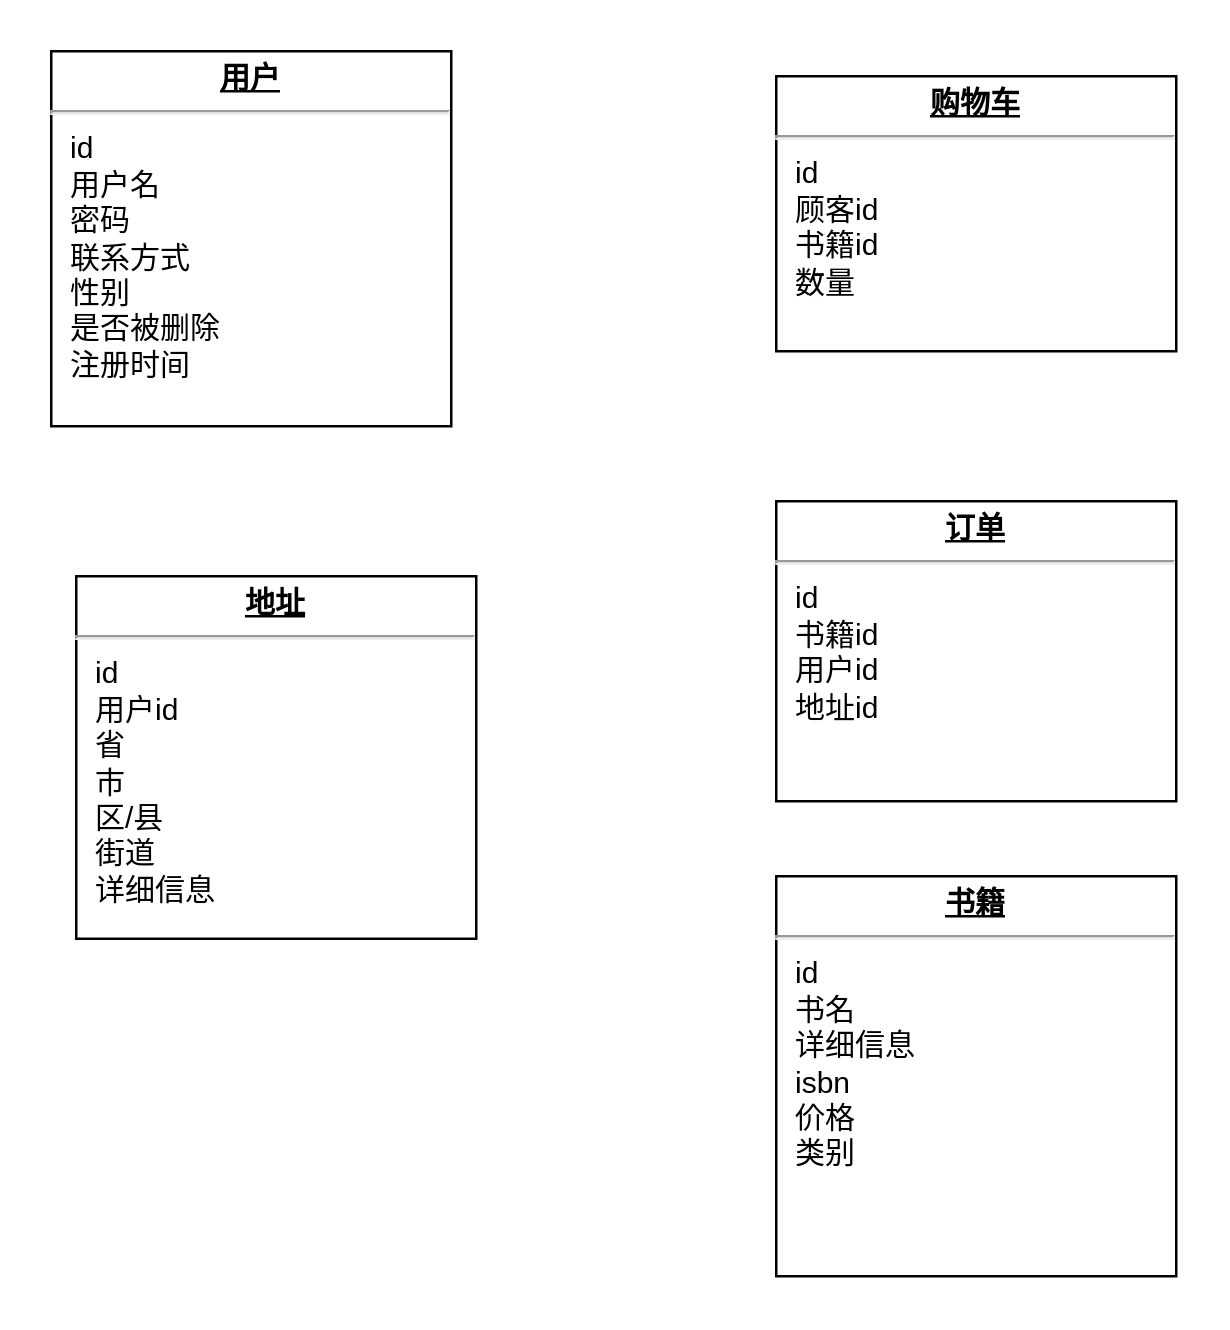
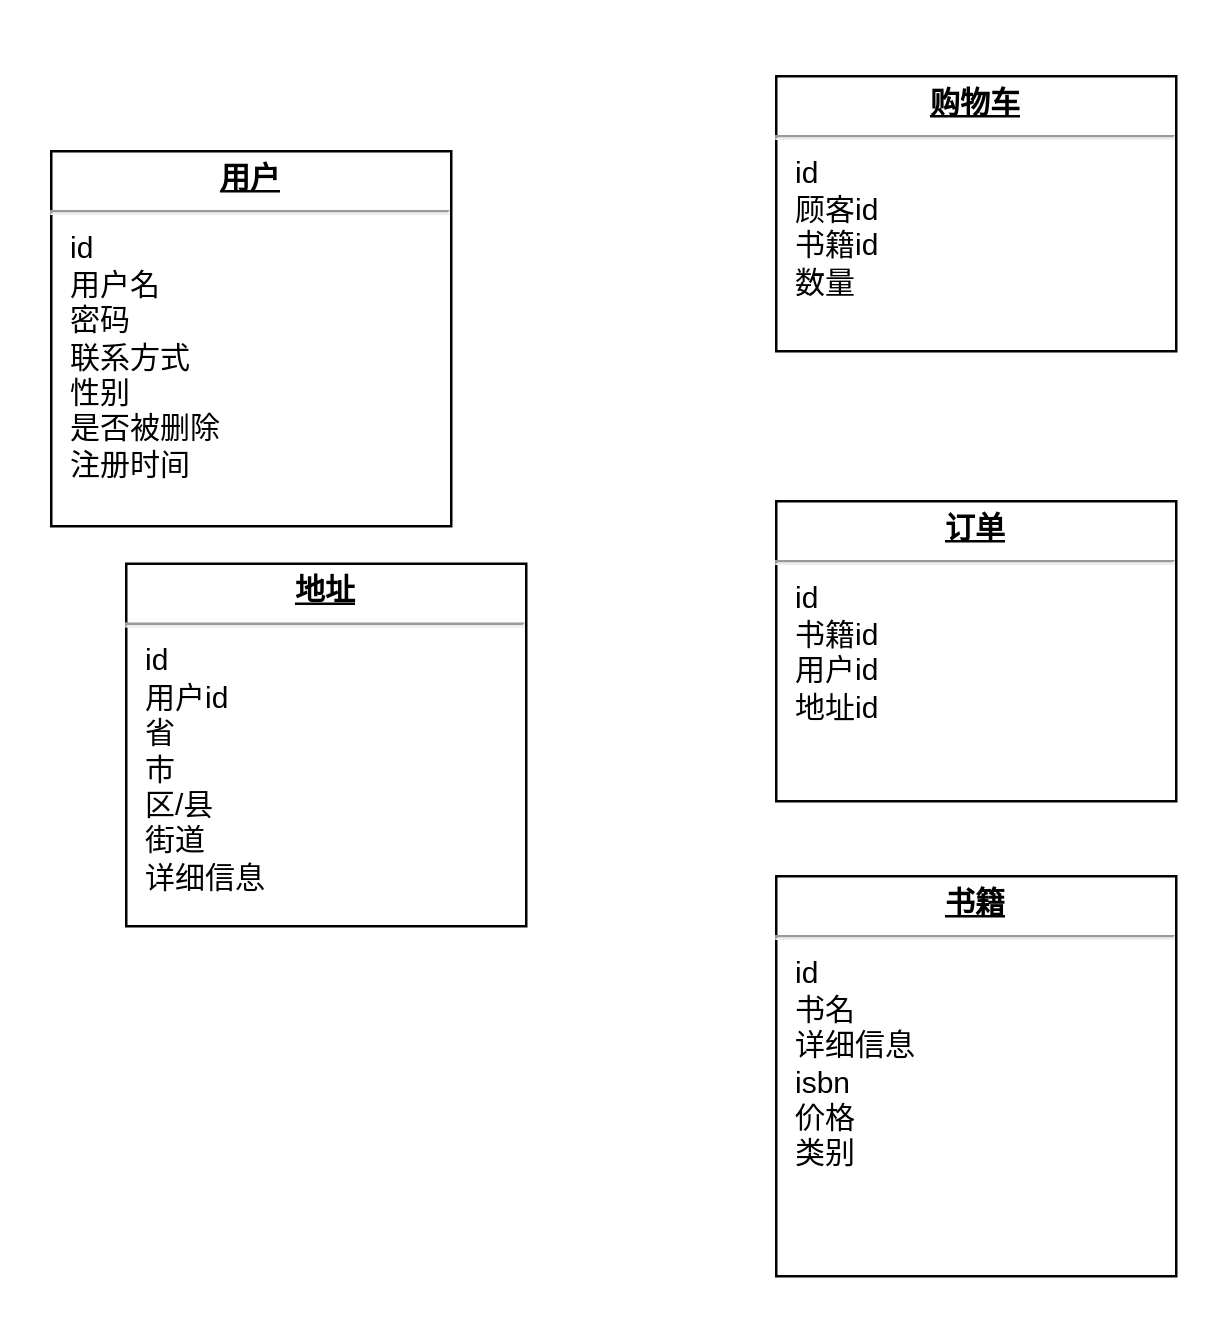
(251, 239) -> (251, 339)
(276, 758) -> (326, 745)
